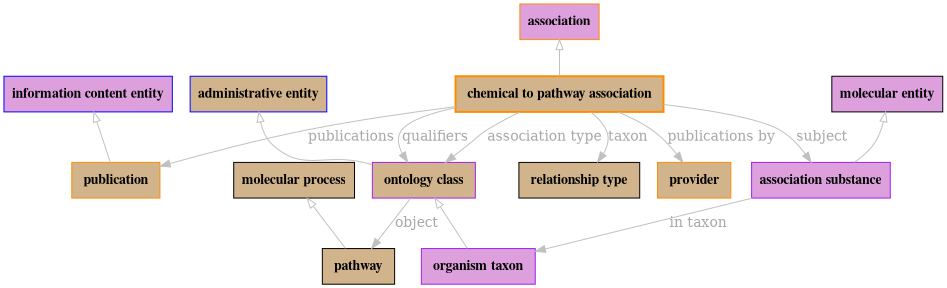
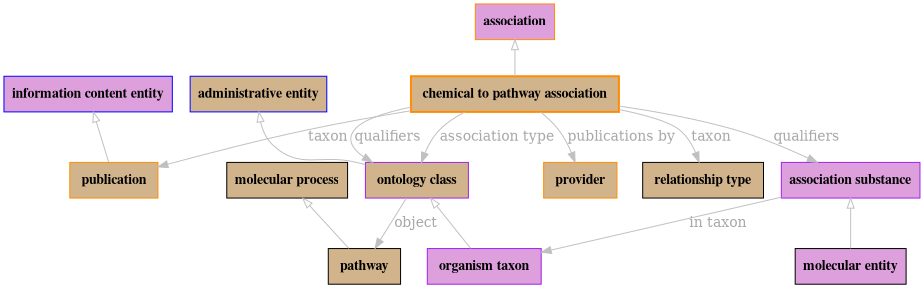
(352, 137) -> (328, 137)
(822, 137) -> (807, 137)
(873, 145) -> (851, 228)
